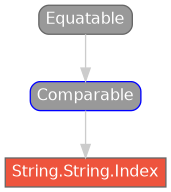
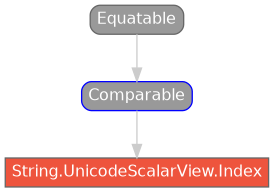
(86, 172) -> (137, 172)
